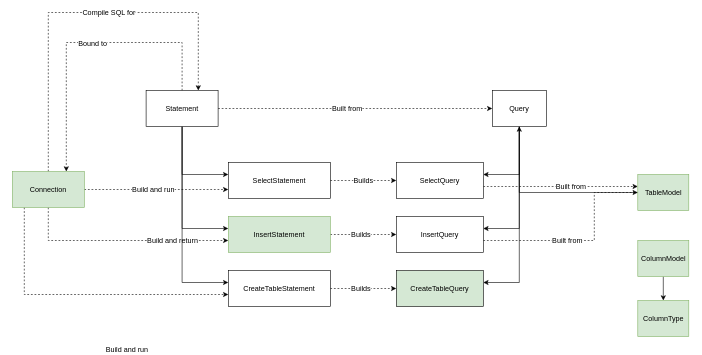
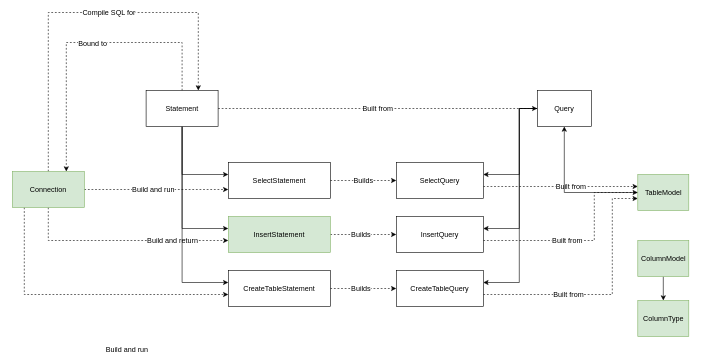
(519, 108) -> (564, 108)
(440, 288) -> (440, 288)
none -> (548, 294)
